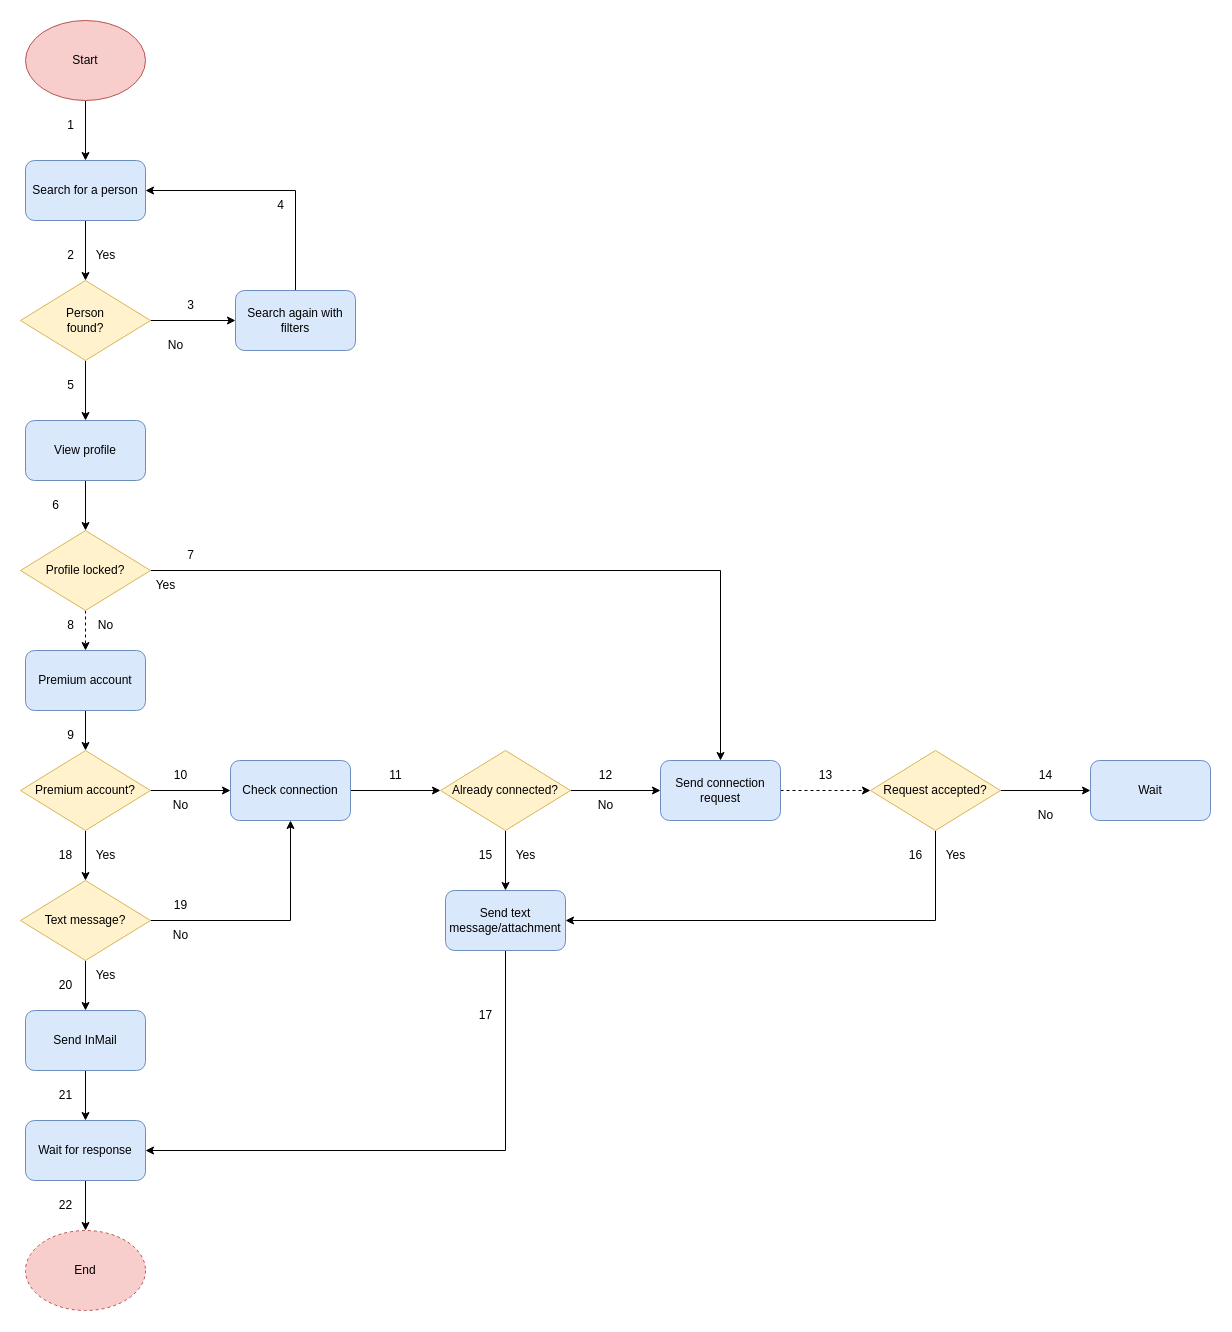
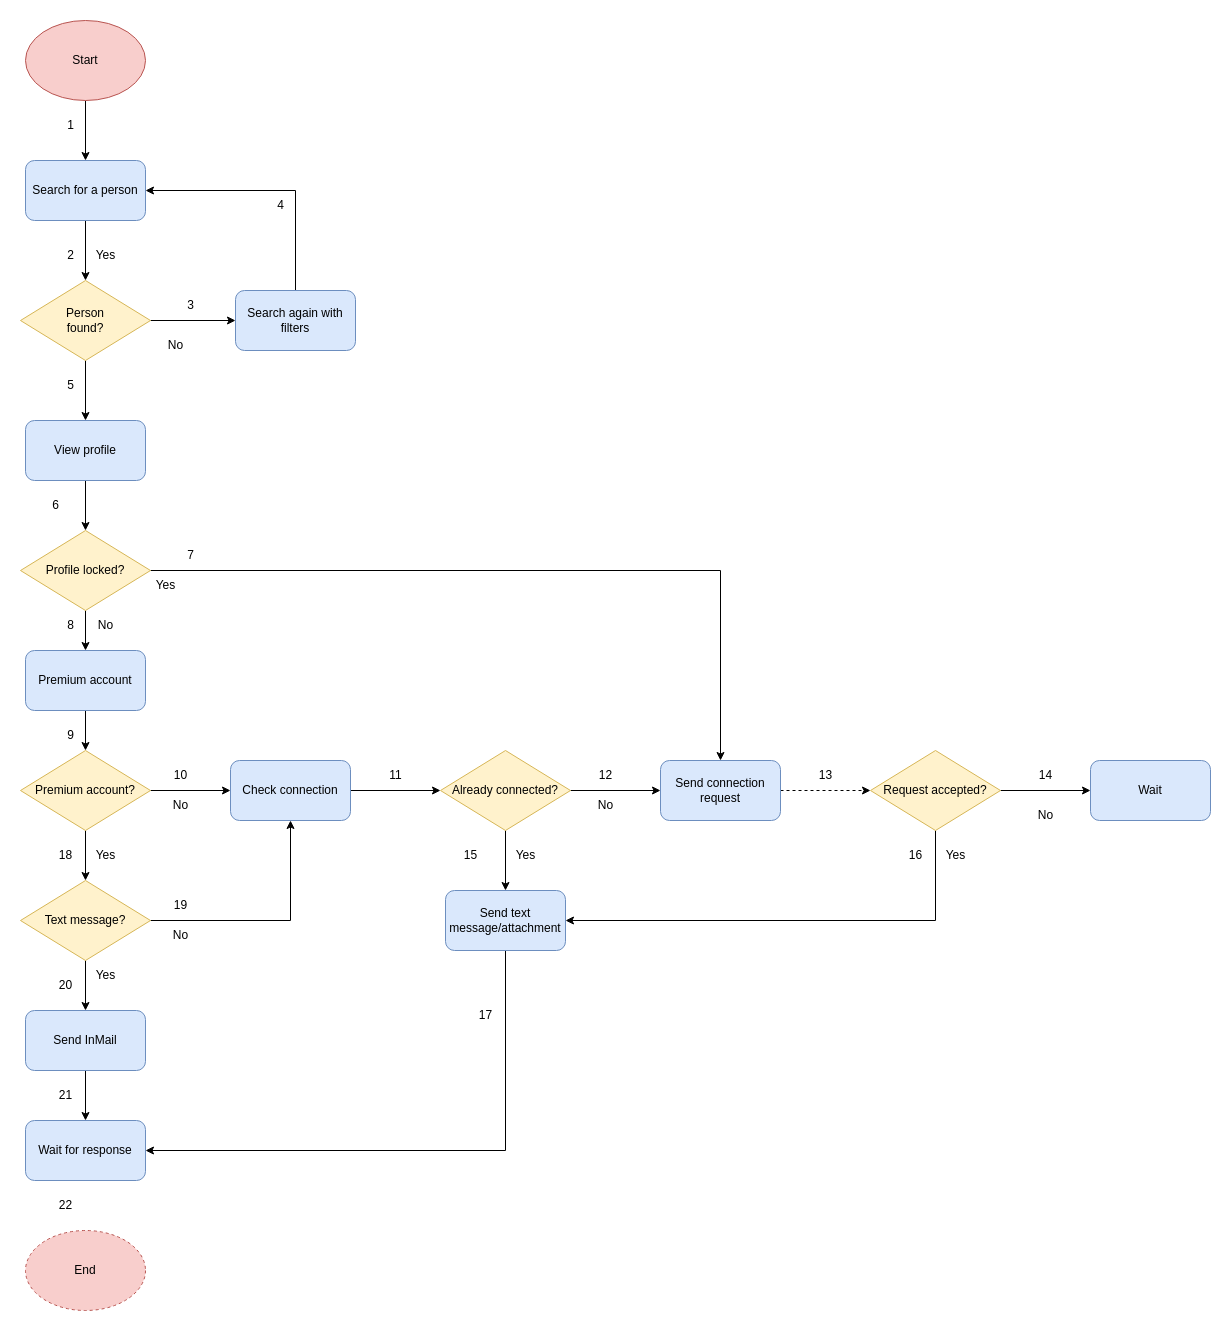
(86, 627) -> (86, 627)
(486, 856) -> (471, 856)
(86, 1202) -> none
